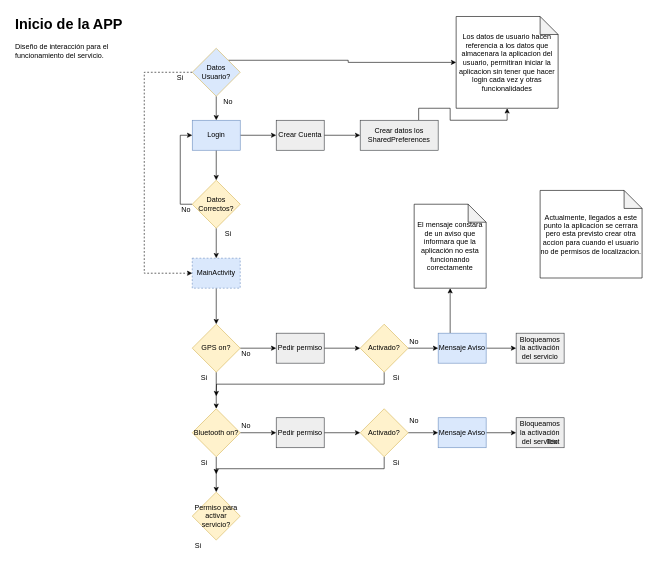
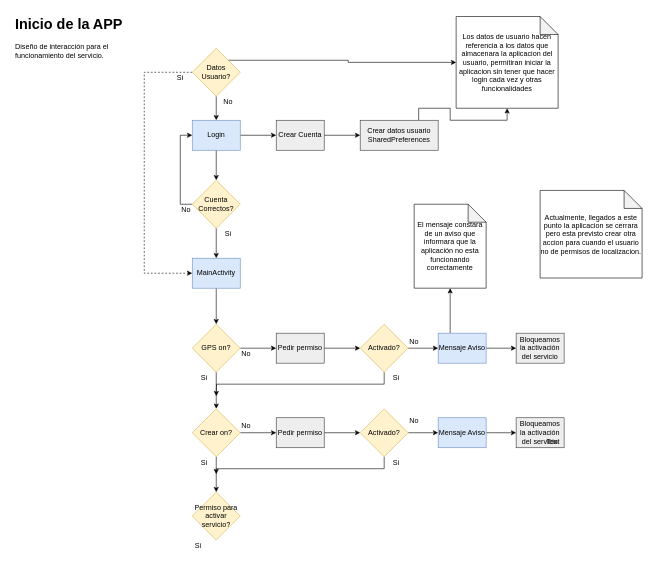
(216, 72) -> (216, 72)
(399, 135) -> (399, 135)
(216, 204) -> (216, 204)
(216, 273) -> (216, 273)
(216, 433) -> (216, 433)
